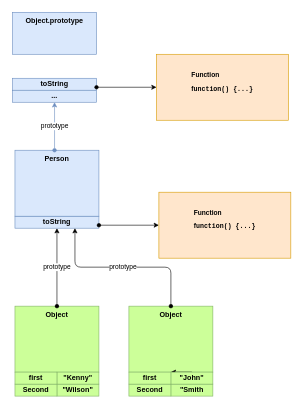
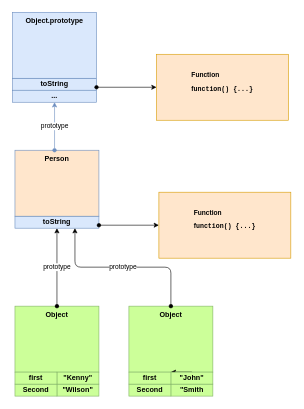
(54, 33) -> (54, 45)
(57, 183) -> (57, 183)
